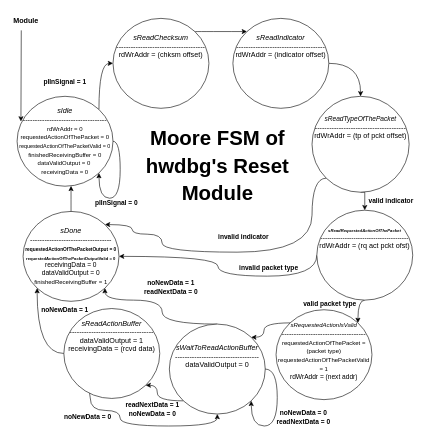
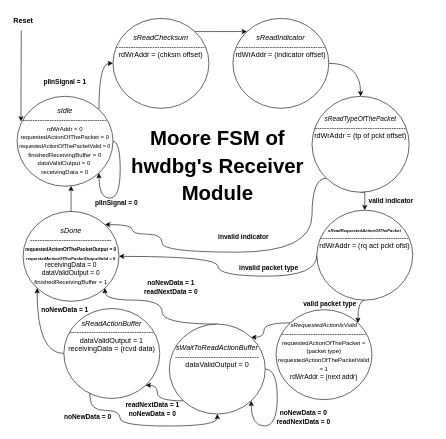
(25, 21) -> (24, 21)
(218, 165) -> (218, 165)
